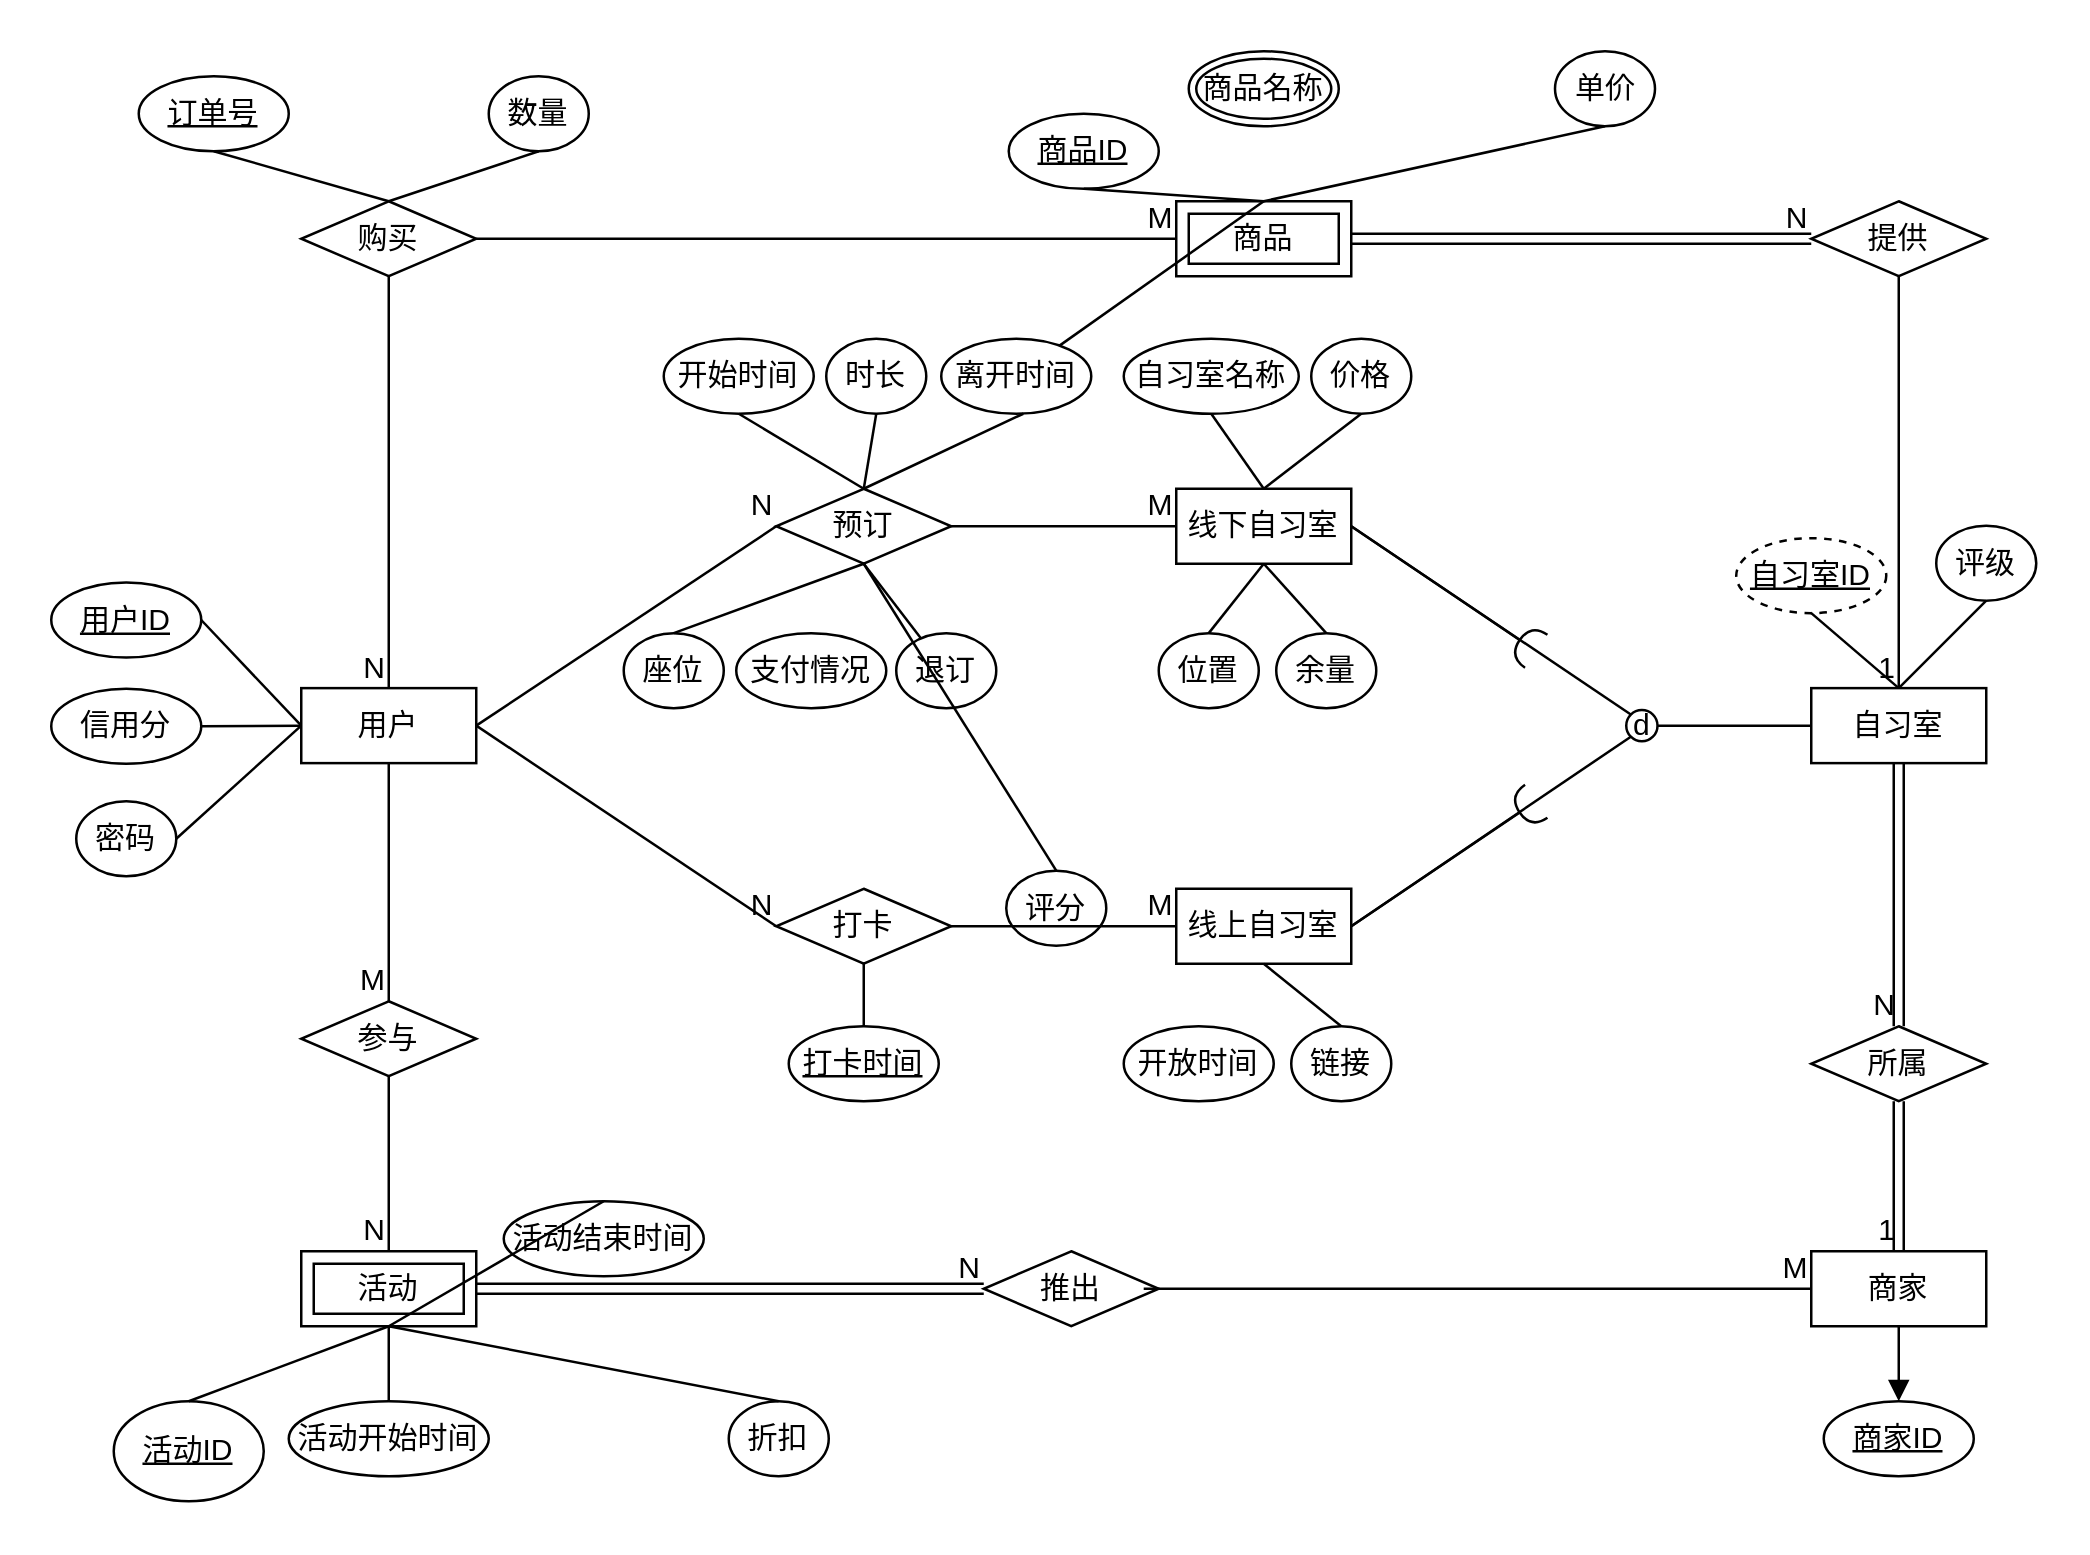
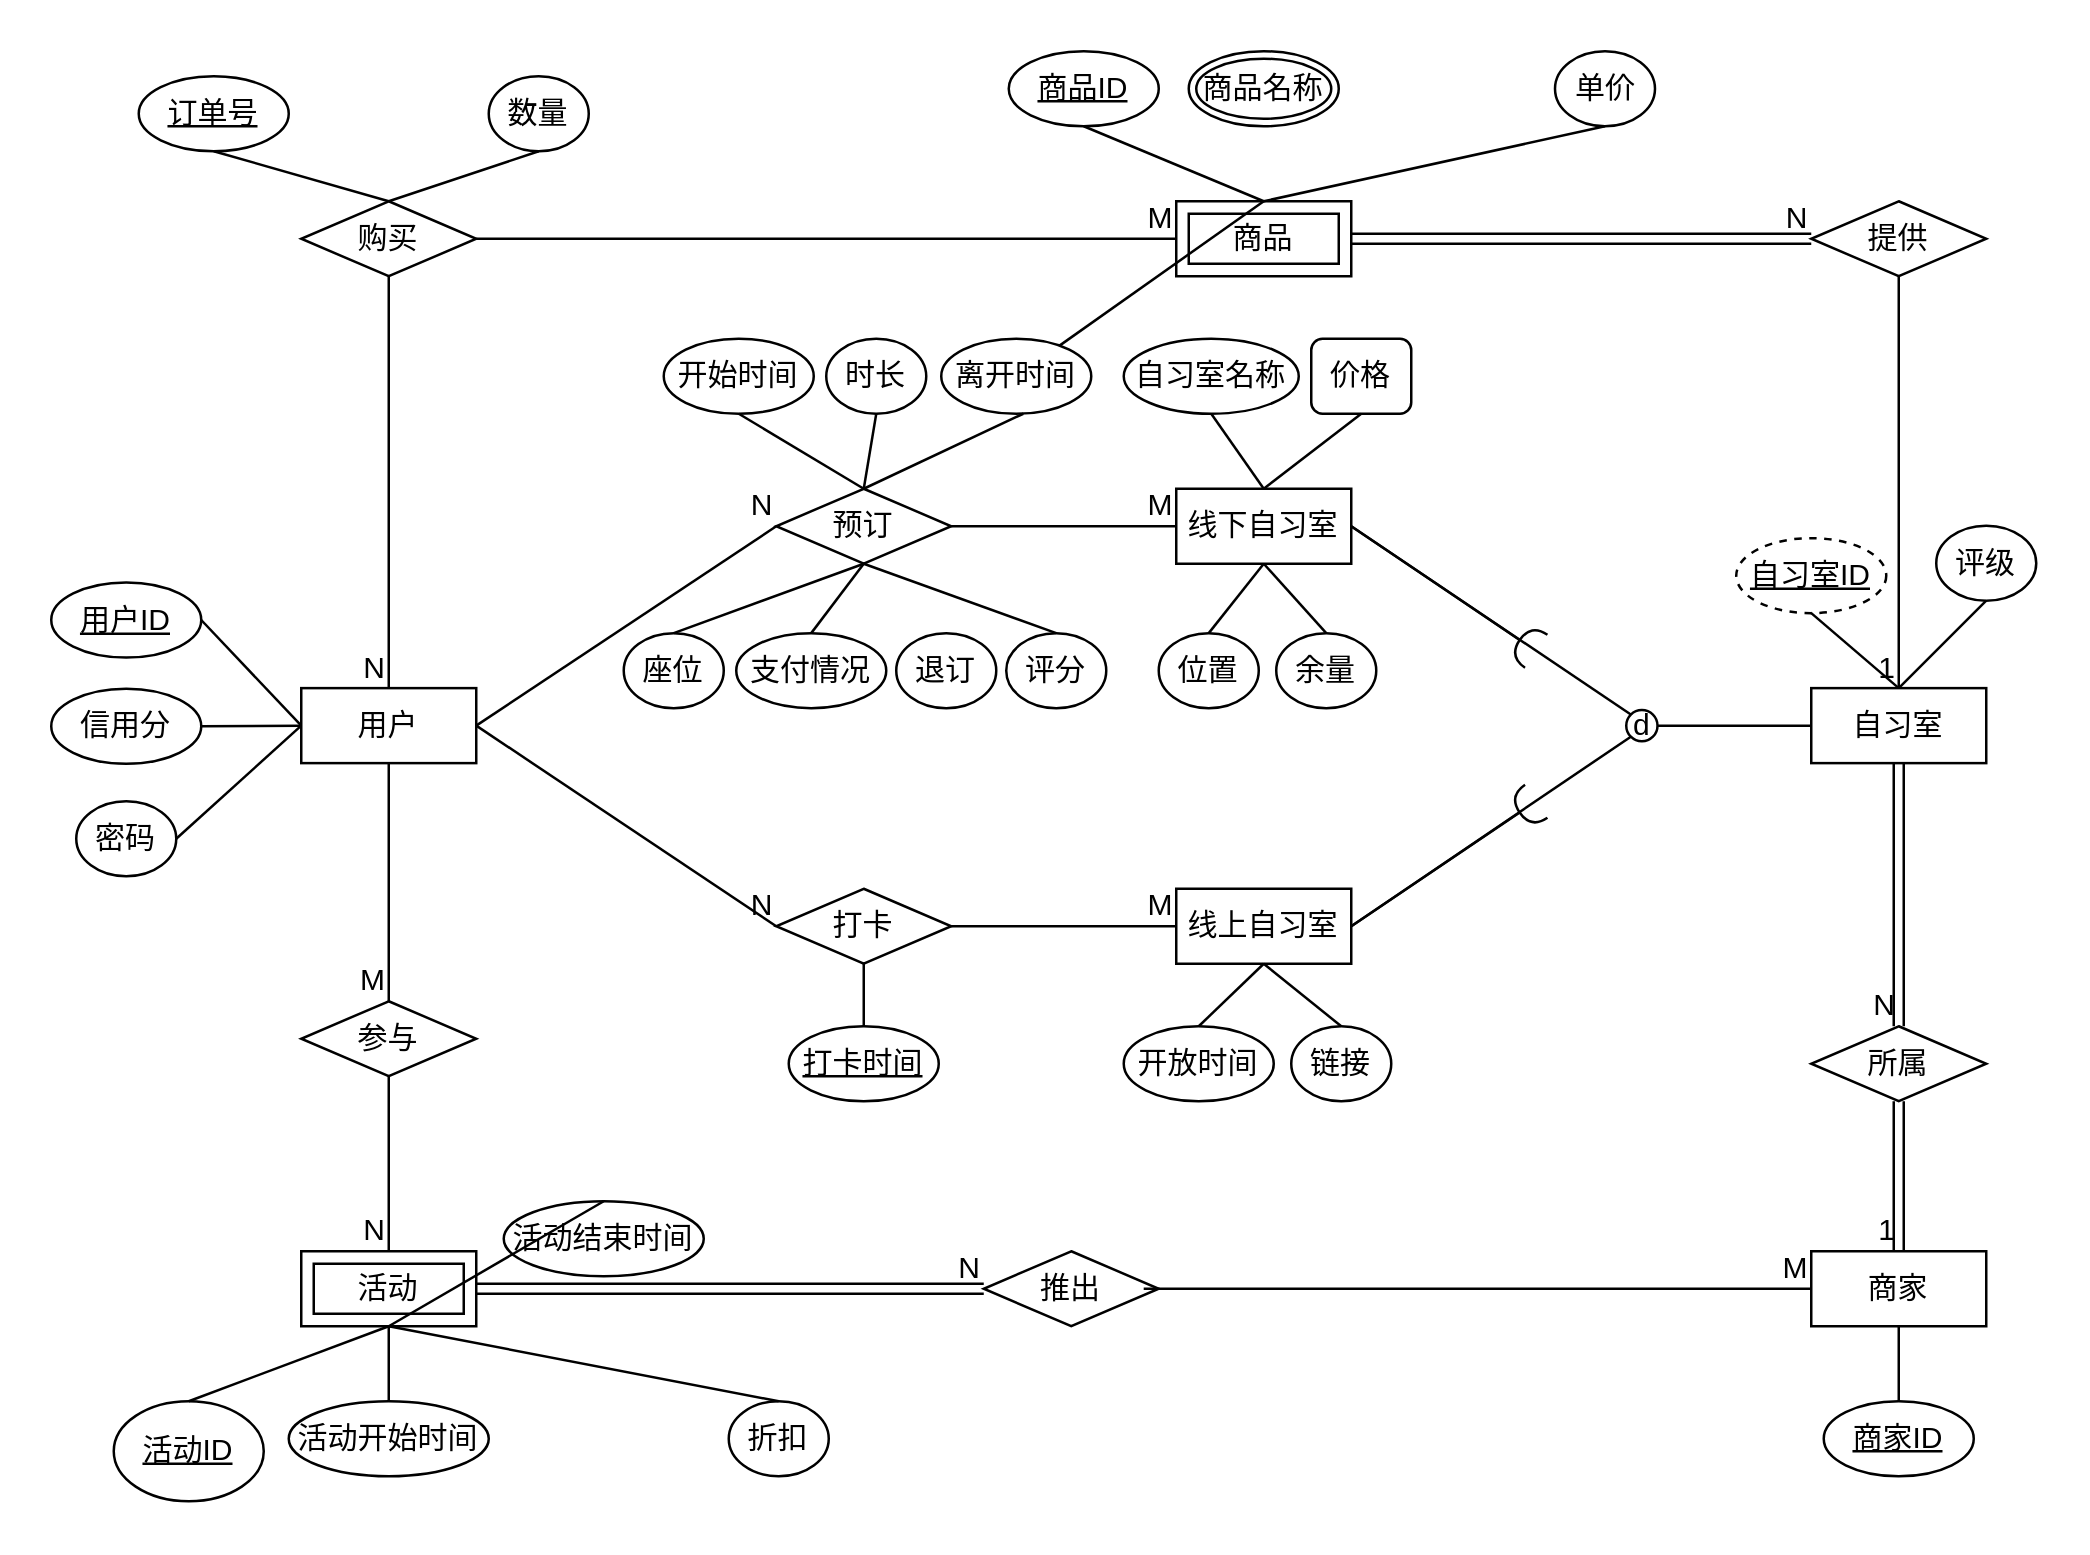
(1084, 151) -> (1084, 89)
(1361, 376) -> (1361, 376)
(904, 617) -> (836, 600)
(1056, 908) -> (1056, 671)
none -> (1230, 996)
(1899, 1379) -> (1899, 1388)
